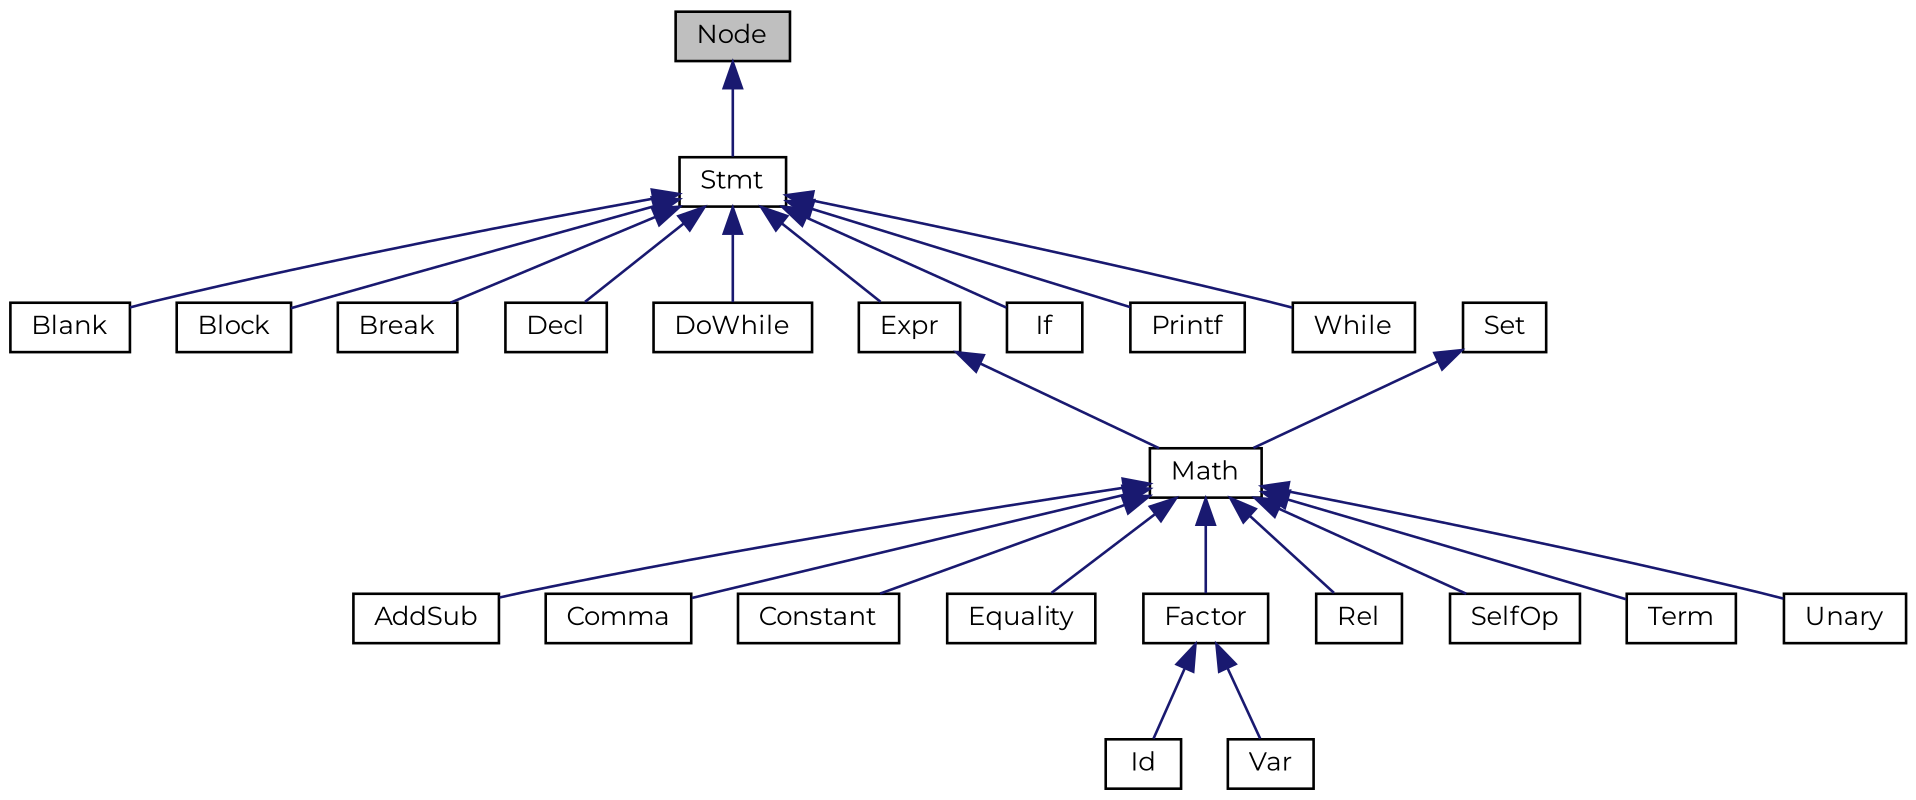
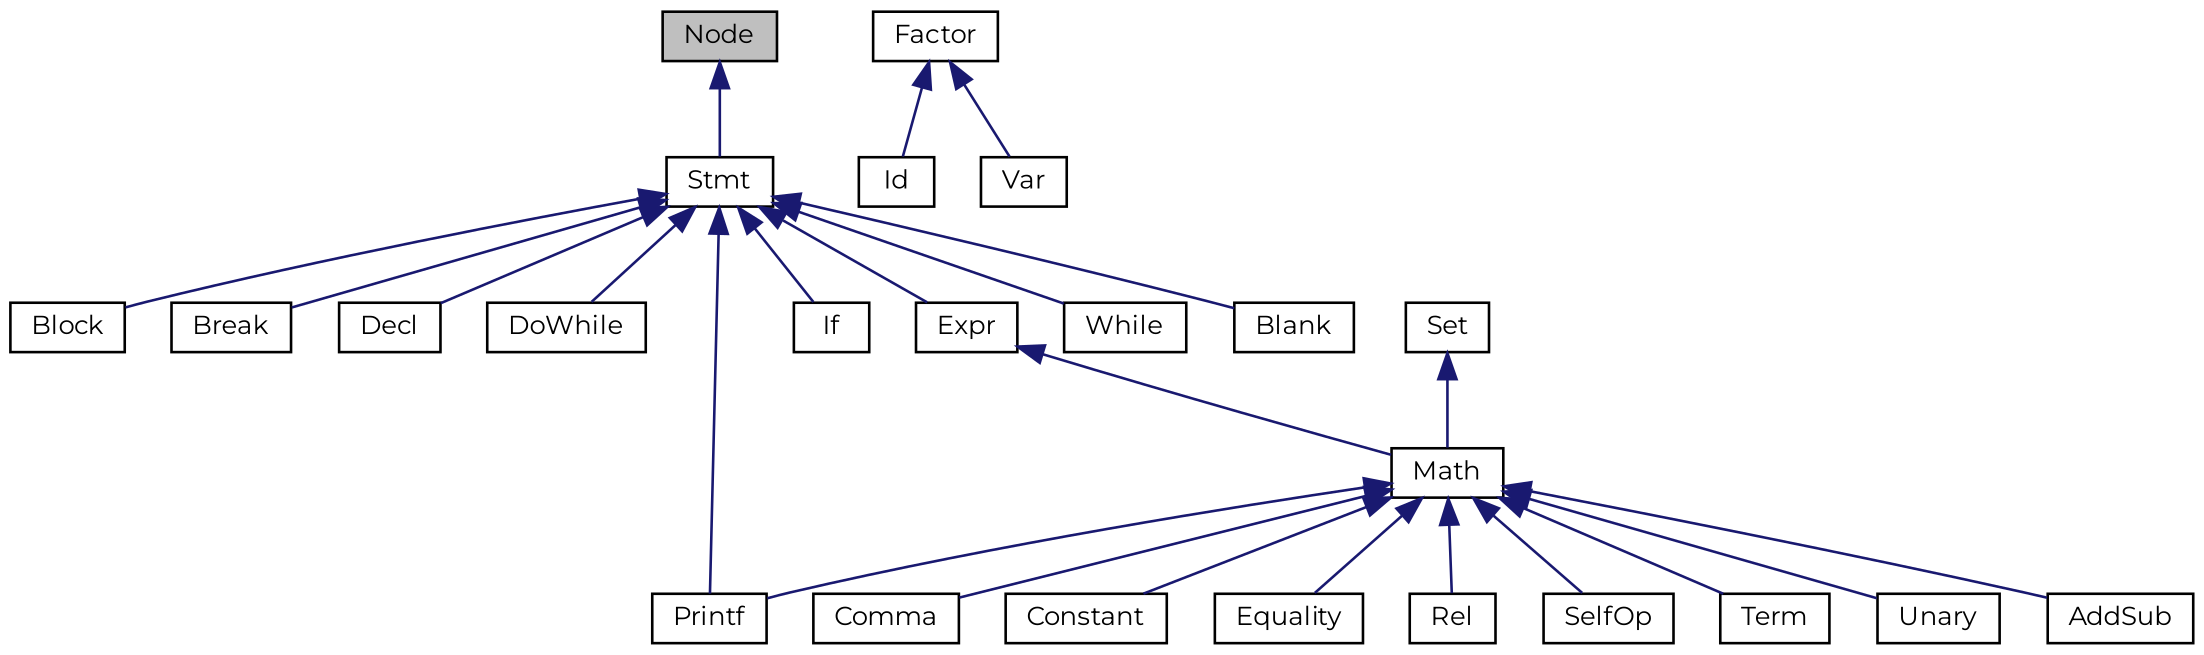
(1206, 559) -> (1065, 537)
